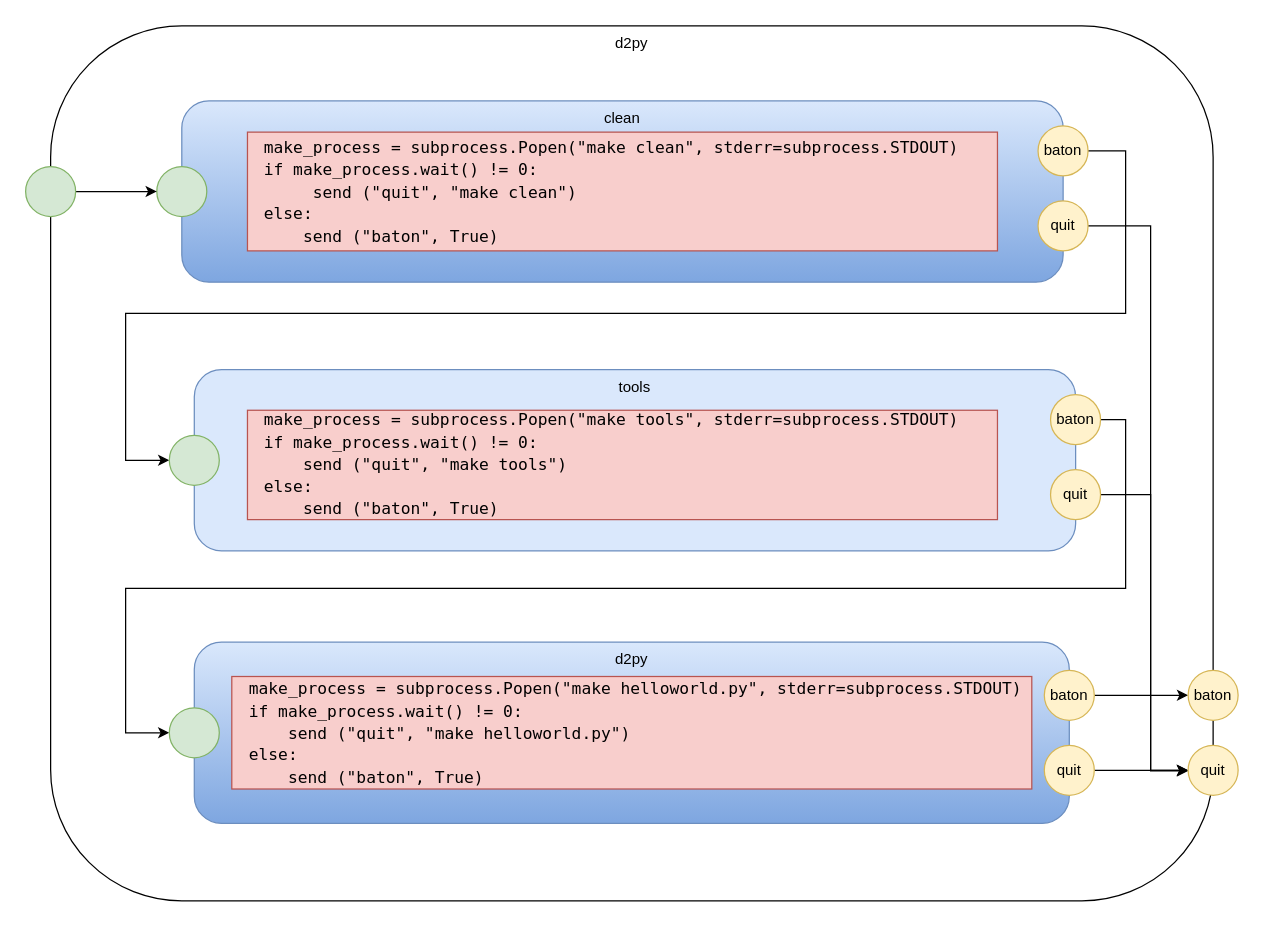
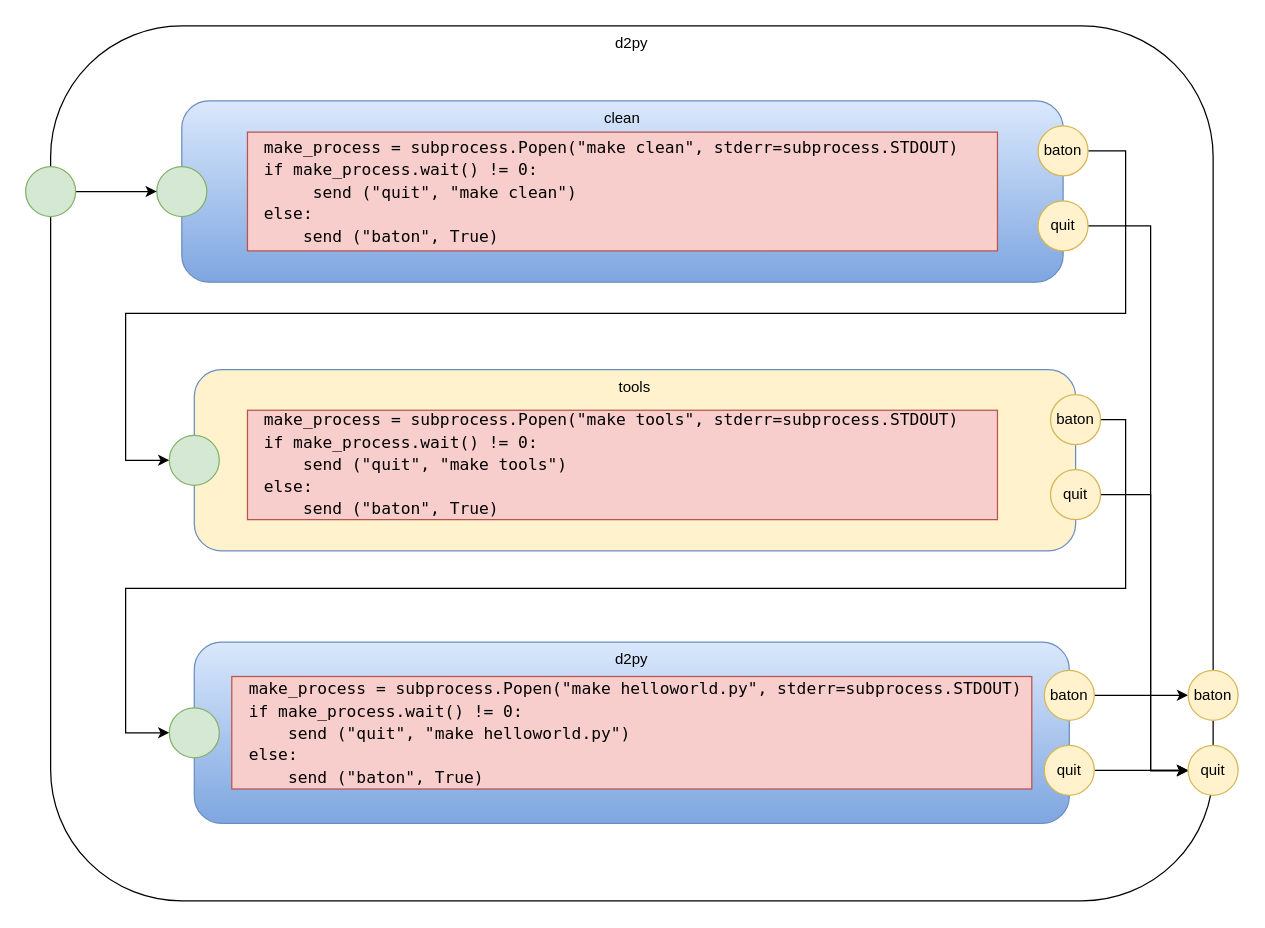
(635, 387) -> (635, 387)
